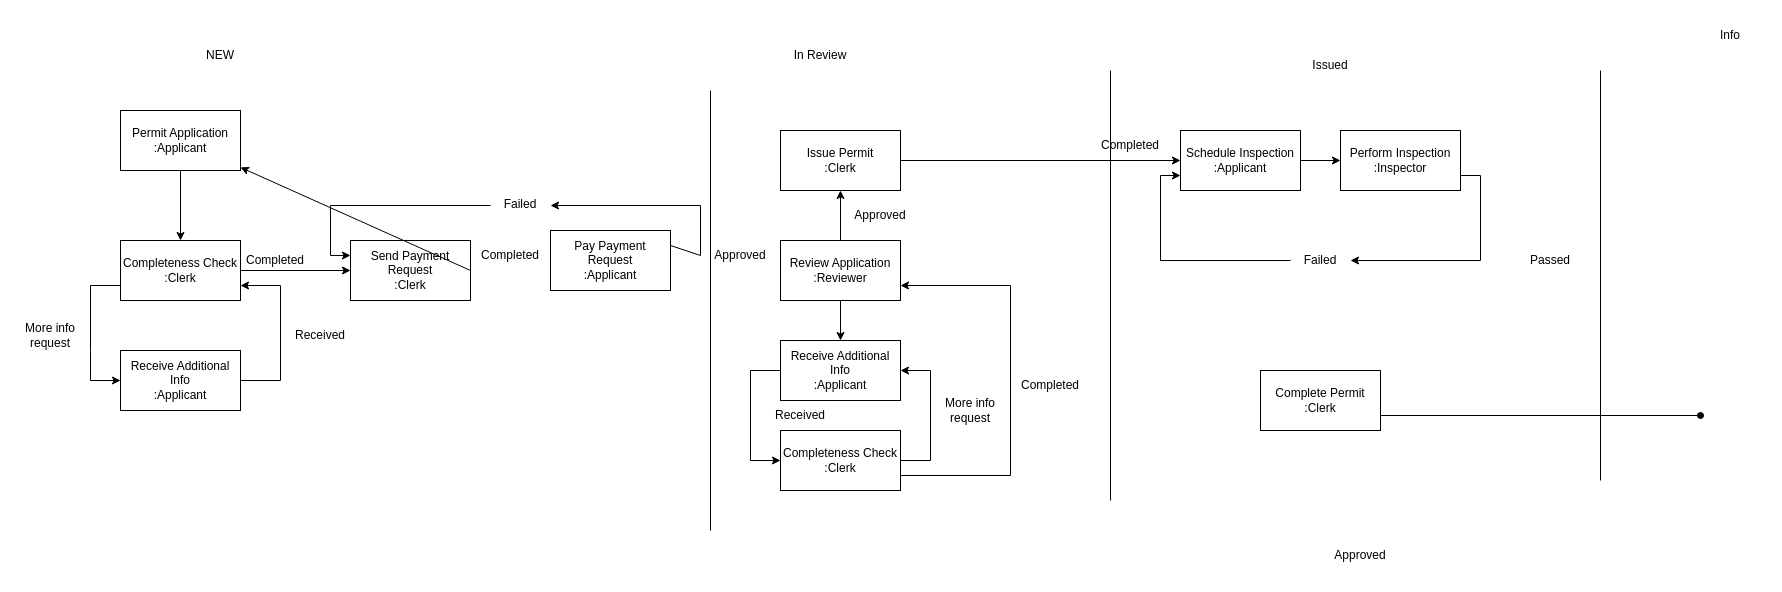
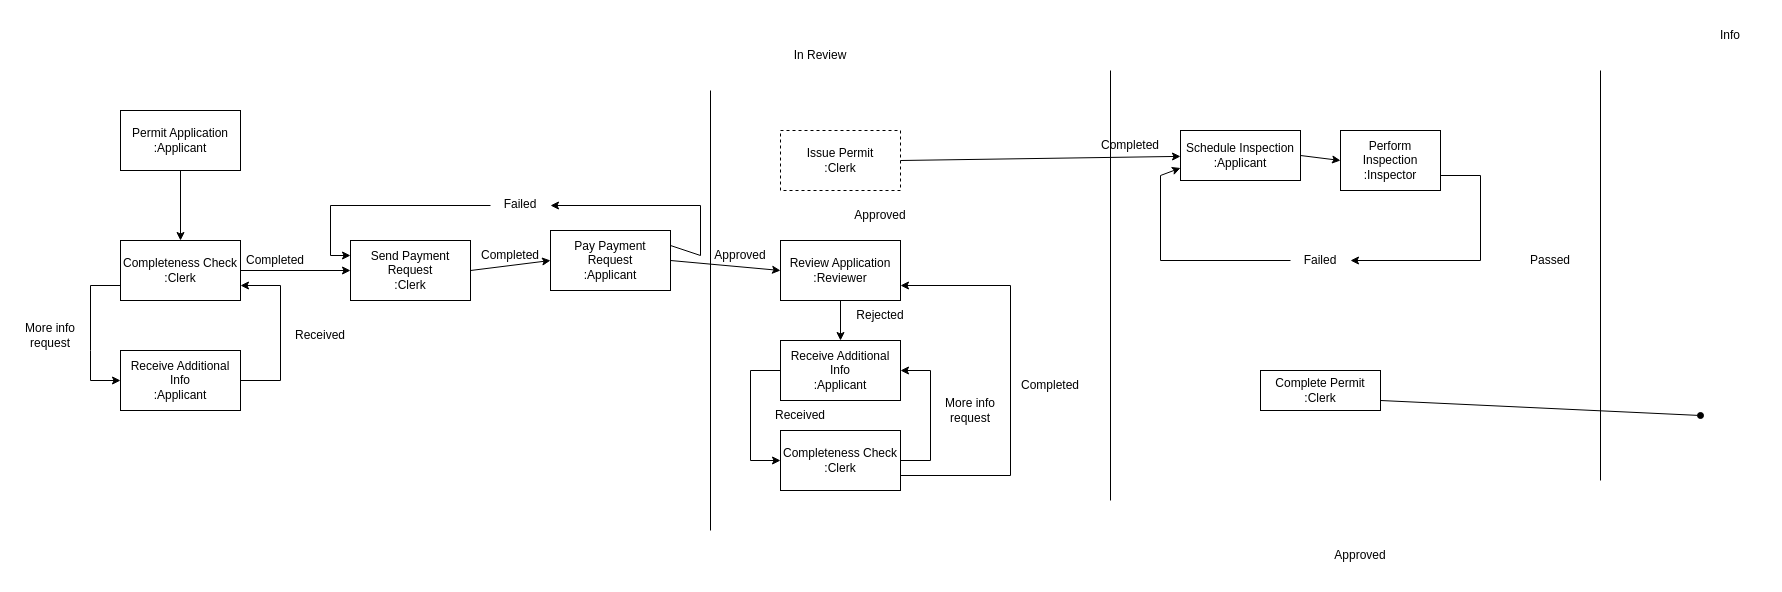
(221, 56) -> none
(1331, 66) -> none
(841, 161) -> (841, 161)
(1241, 161) -> (1241, 156)
(1401, 161) -> (1391, 161)
(841, 219) -> none
(359, 220) -> (507, 266)
none -> (722, 265)
none -> (881, 316)
(1321, 401) -> (1321, 391)
